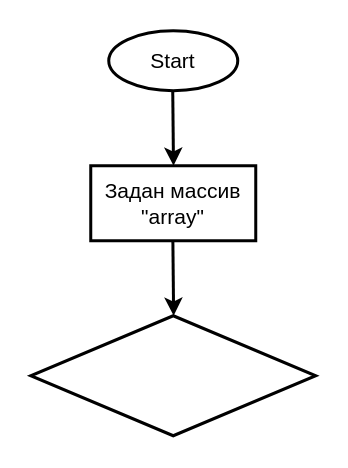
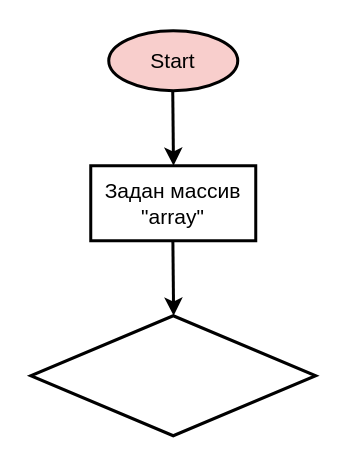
(173, 61) -> (173, 61)
